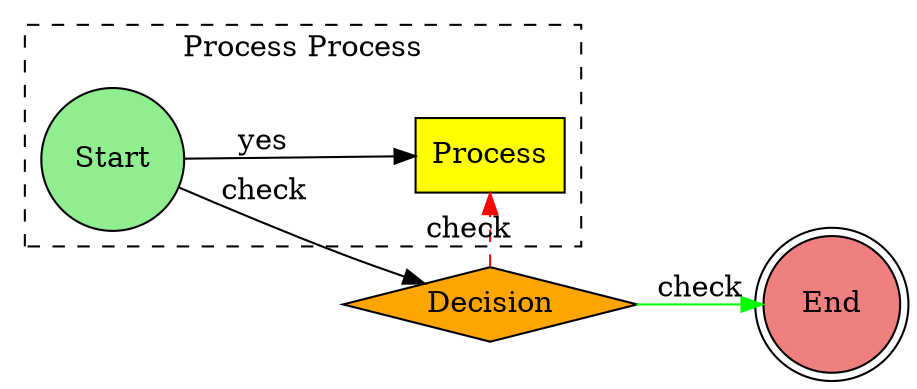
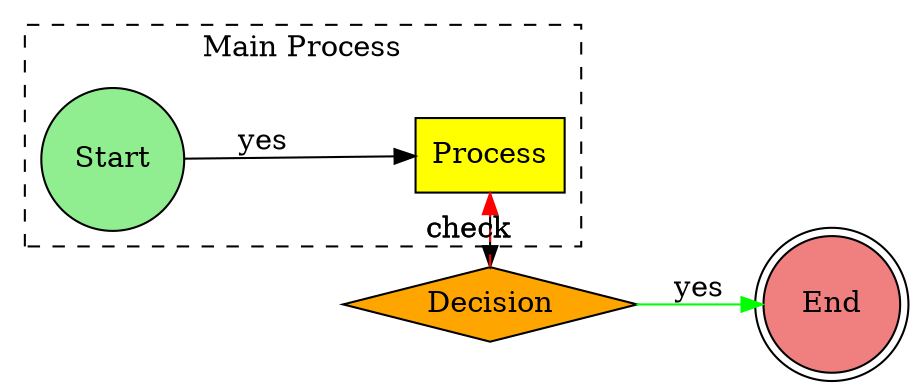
(303, 49) -> (303, 49)
(285, 232) -> (490, 219)
(700, 289) -> (700, 289)
